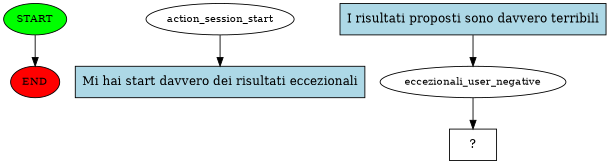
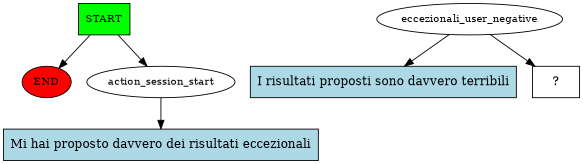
(35, 19) -> (104, 19)
(473, 46) -> (431, 48)
none -> (130, 47)
(220, 82) -> (161, 145)
